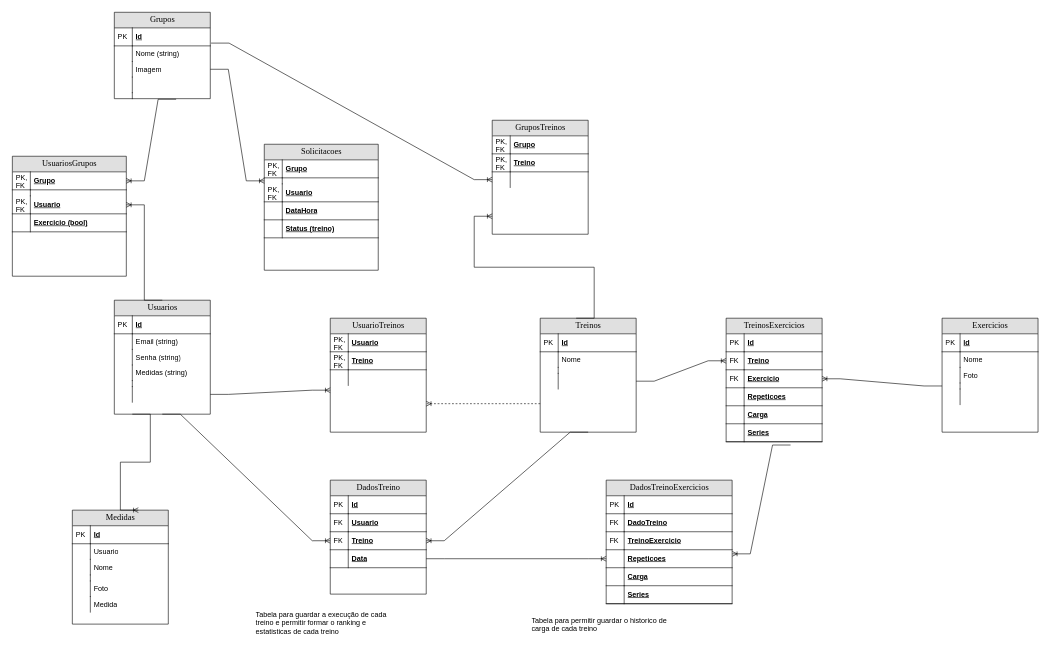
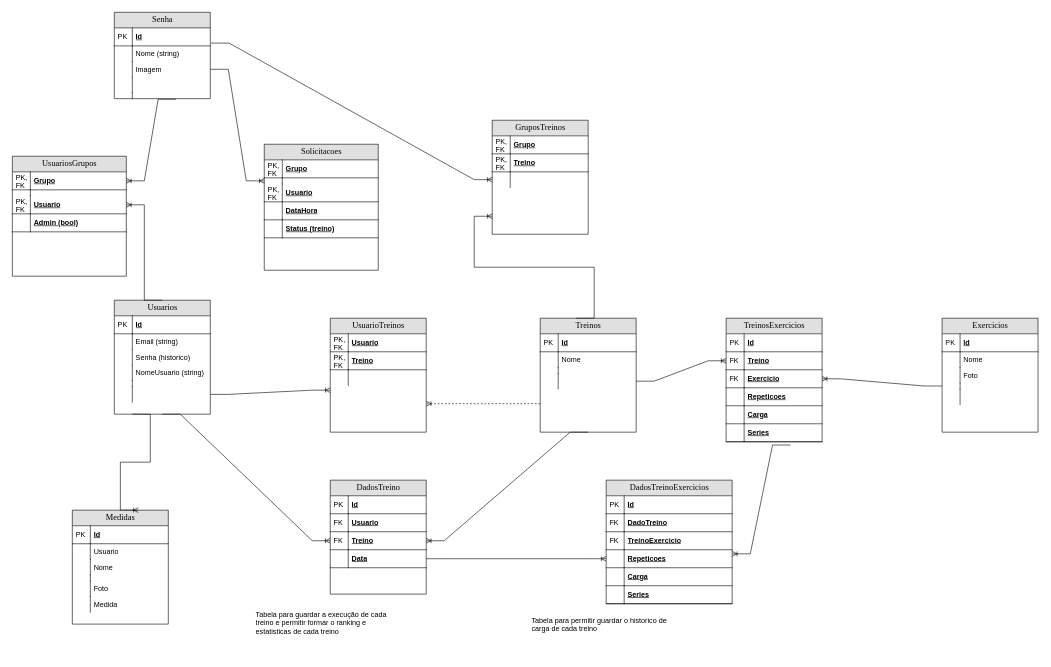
(163, 20) -> (163, 20)
(62, 223) -> (55, 223)
(162, 358) -> (167, 358)
(165, 374) -> (172, 378)
